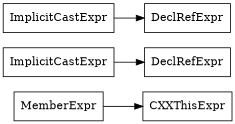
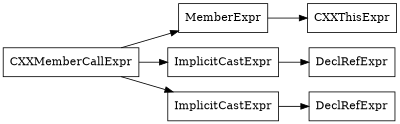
none -> (71, 62)
